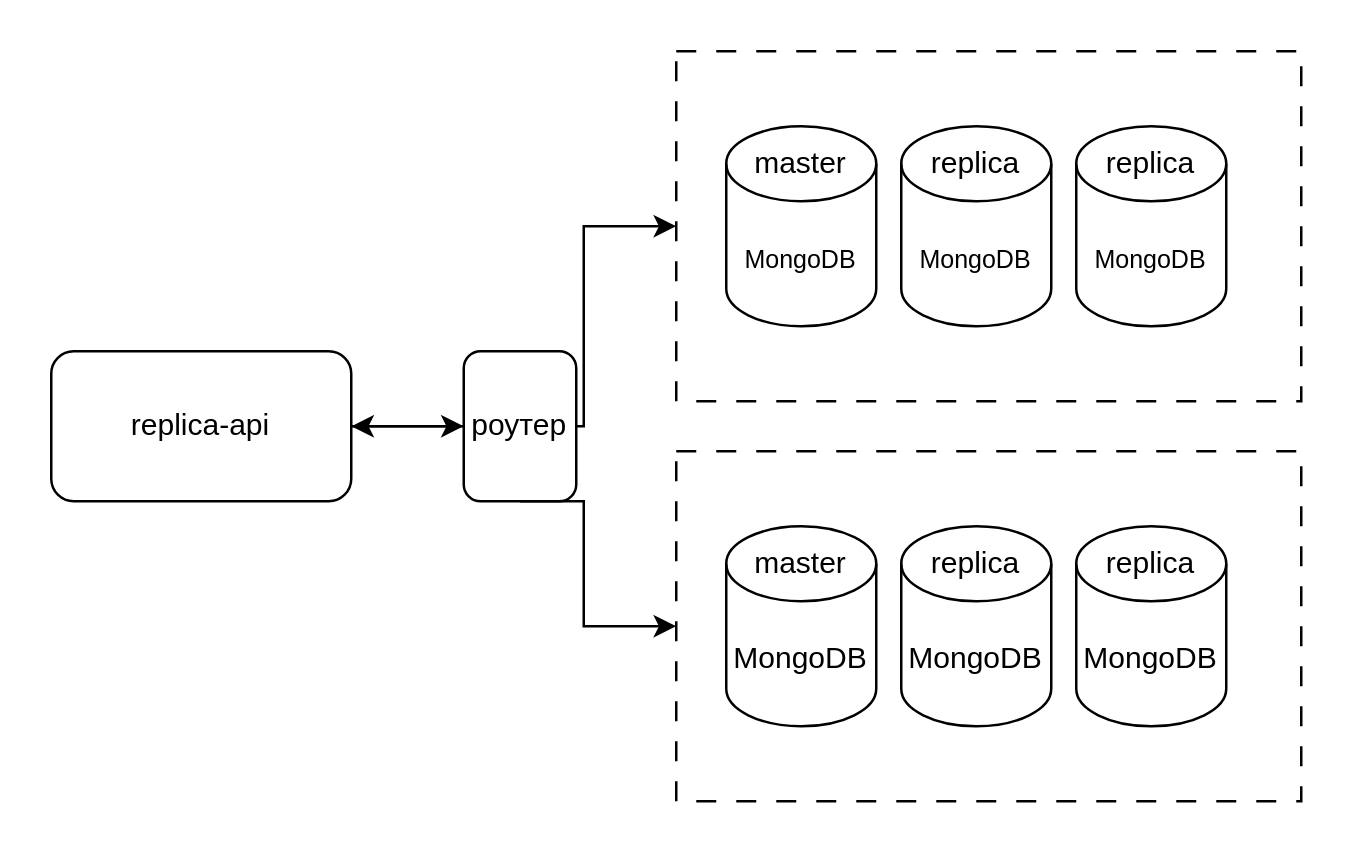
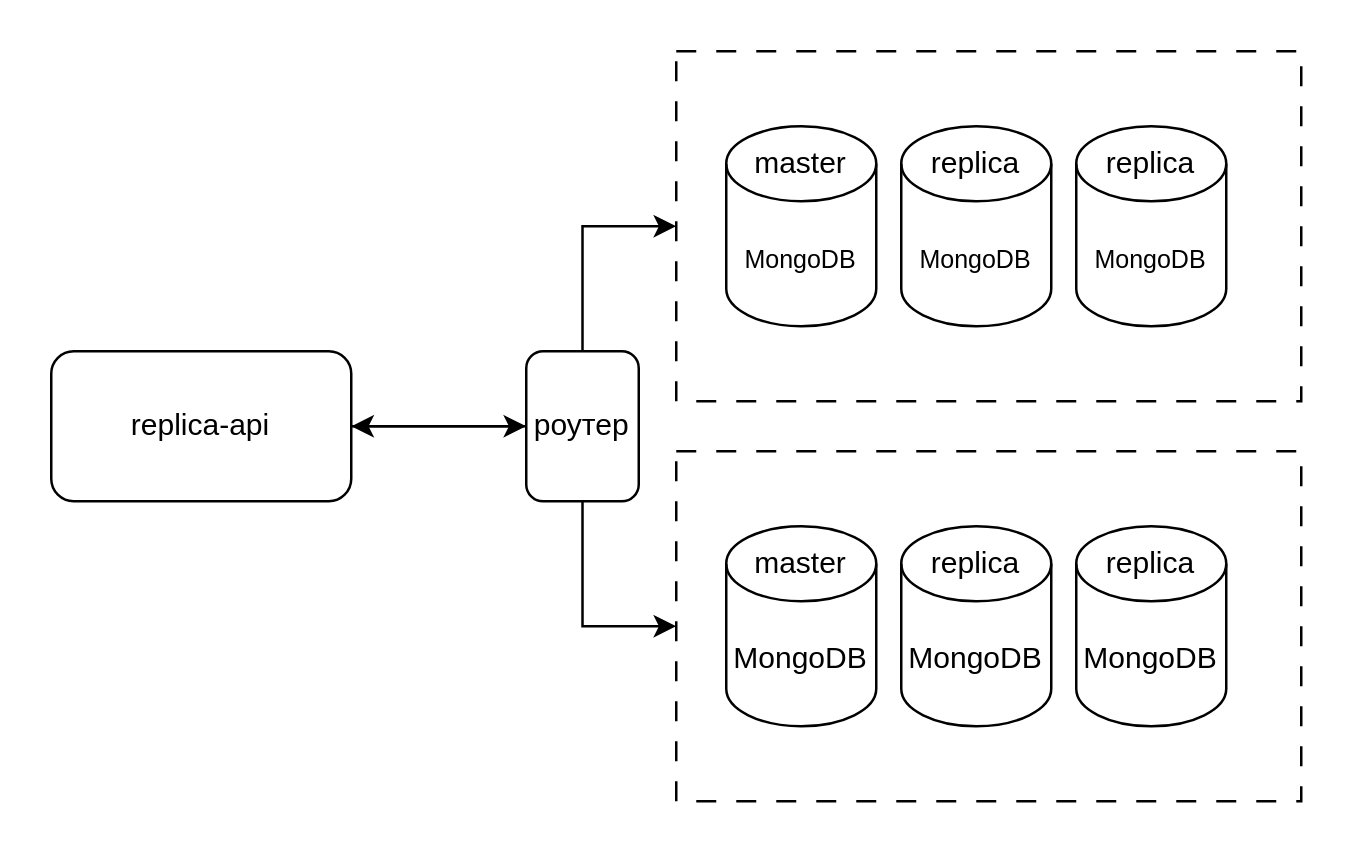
(520, 426) -> (583, 426)
